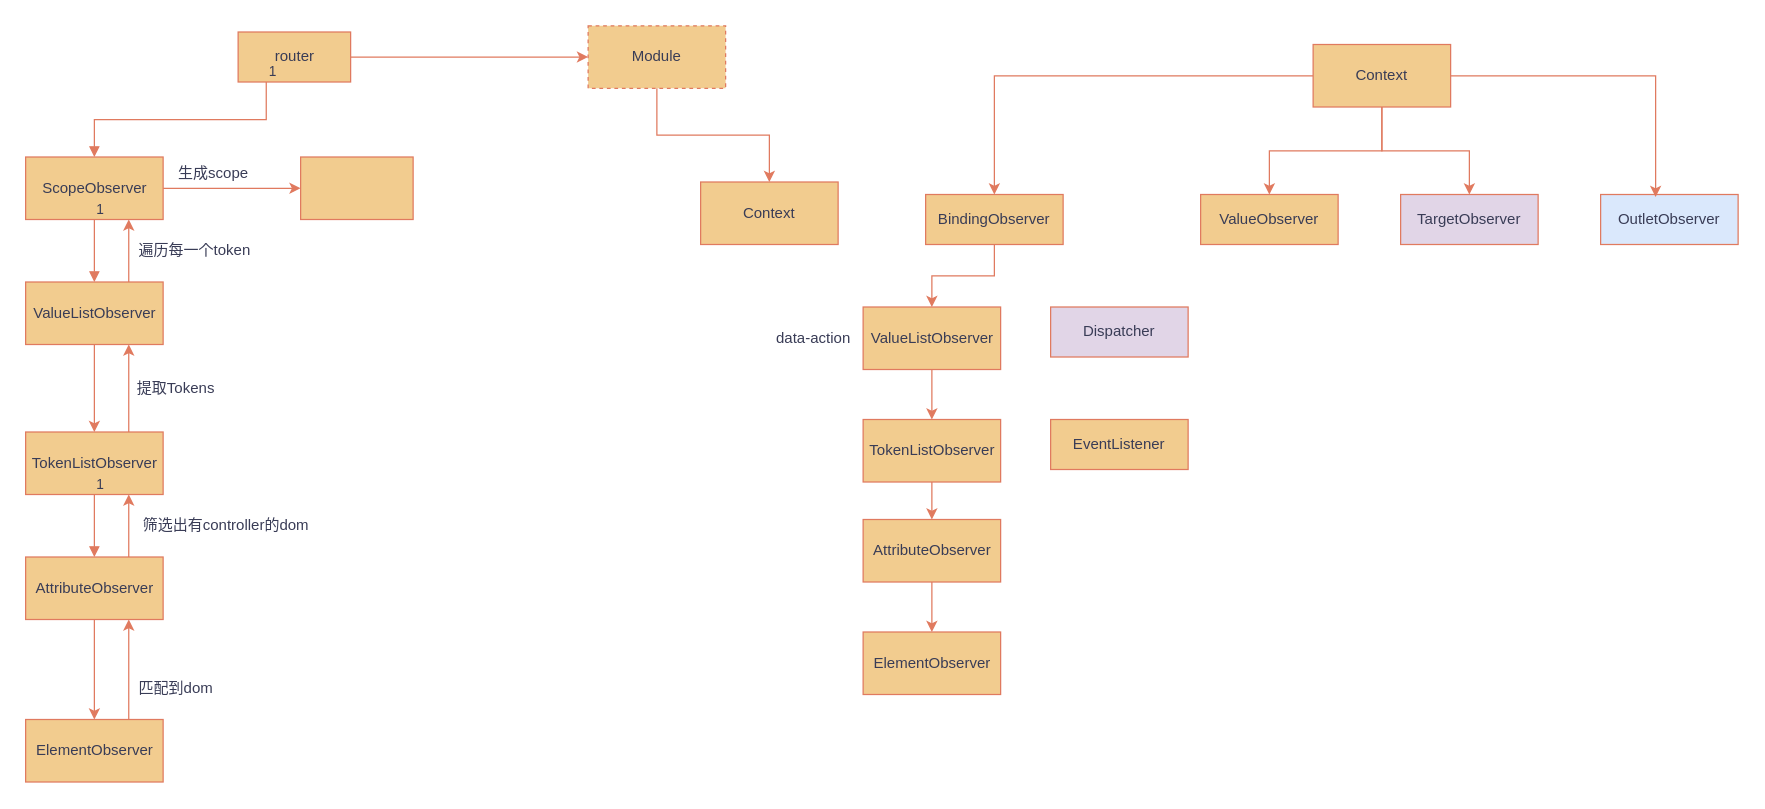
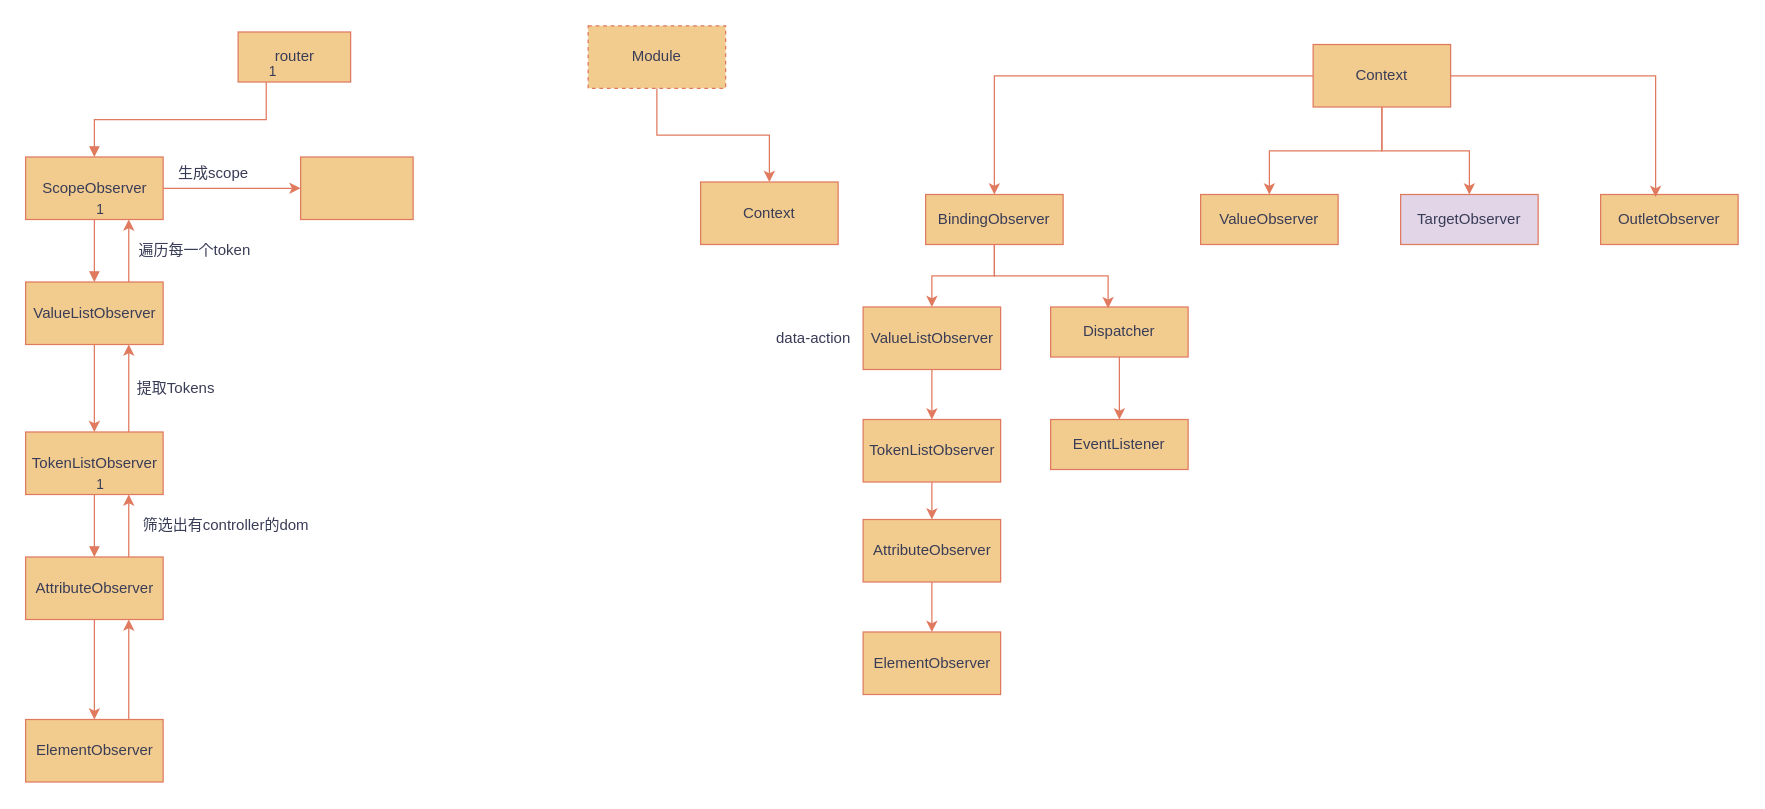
(465, 57) -> none
(1669, 219) -> (1669, 219)
none -> (1064, 276)
(1119, 332) -> (1119, 332)
none -> (1119, 384)
(176, 688) -> none
